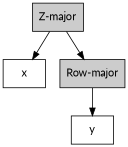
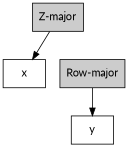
(73, 42) -> none
